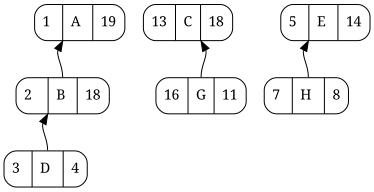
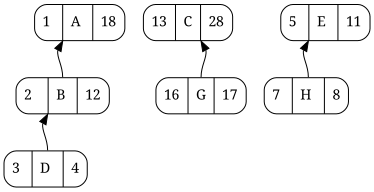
(109, 22) -> (109, 22)
(217, 22) -> (217, 22)
(354, 22) -> (354, 22)
(93, 95) -> (93, 95)
(230, 95) -> (230, 95)
